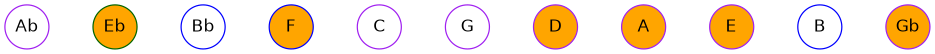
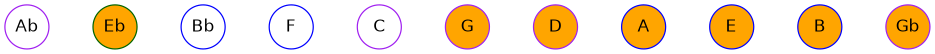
(291, 27) -> (291, 27)
(467, 27) -> (467, 27)
(644, 27) -> (644, 27)
(732, 27) -> (732, 27)
(820, 27) -> (820, 27)
